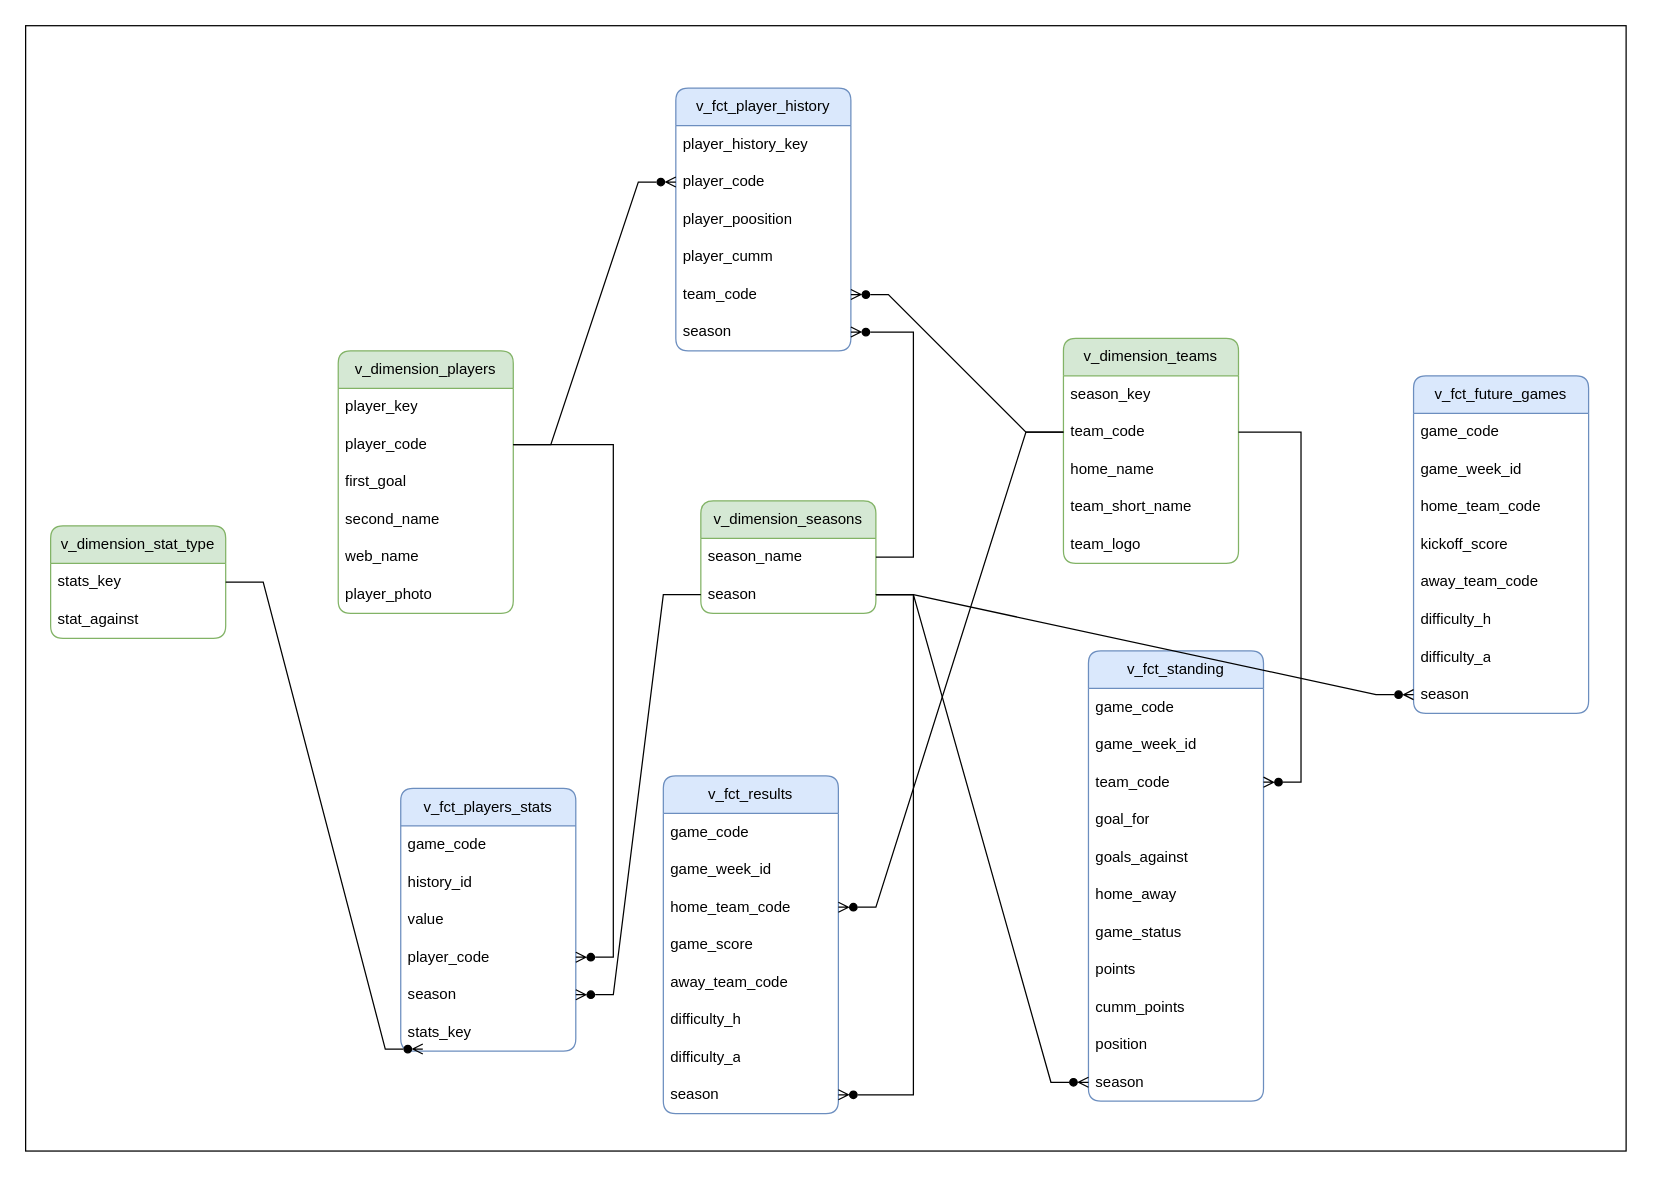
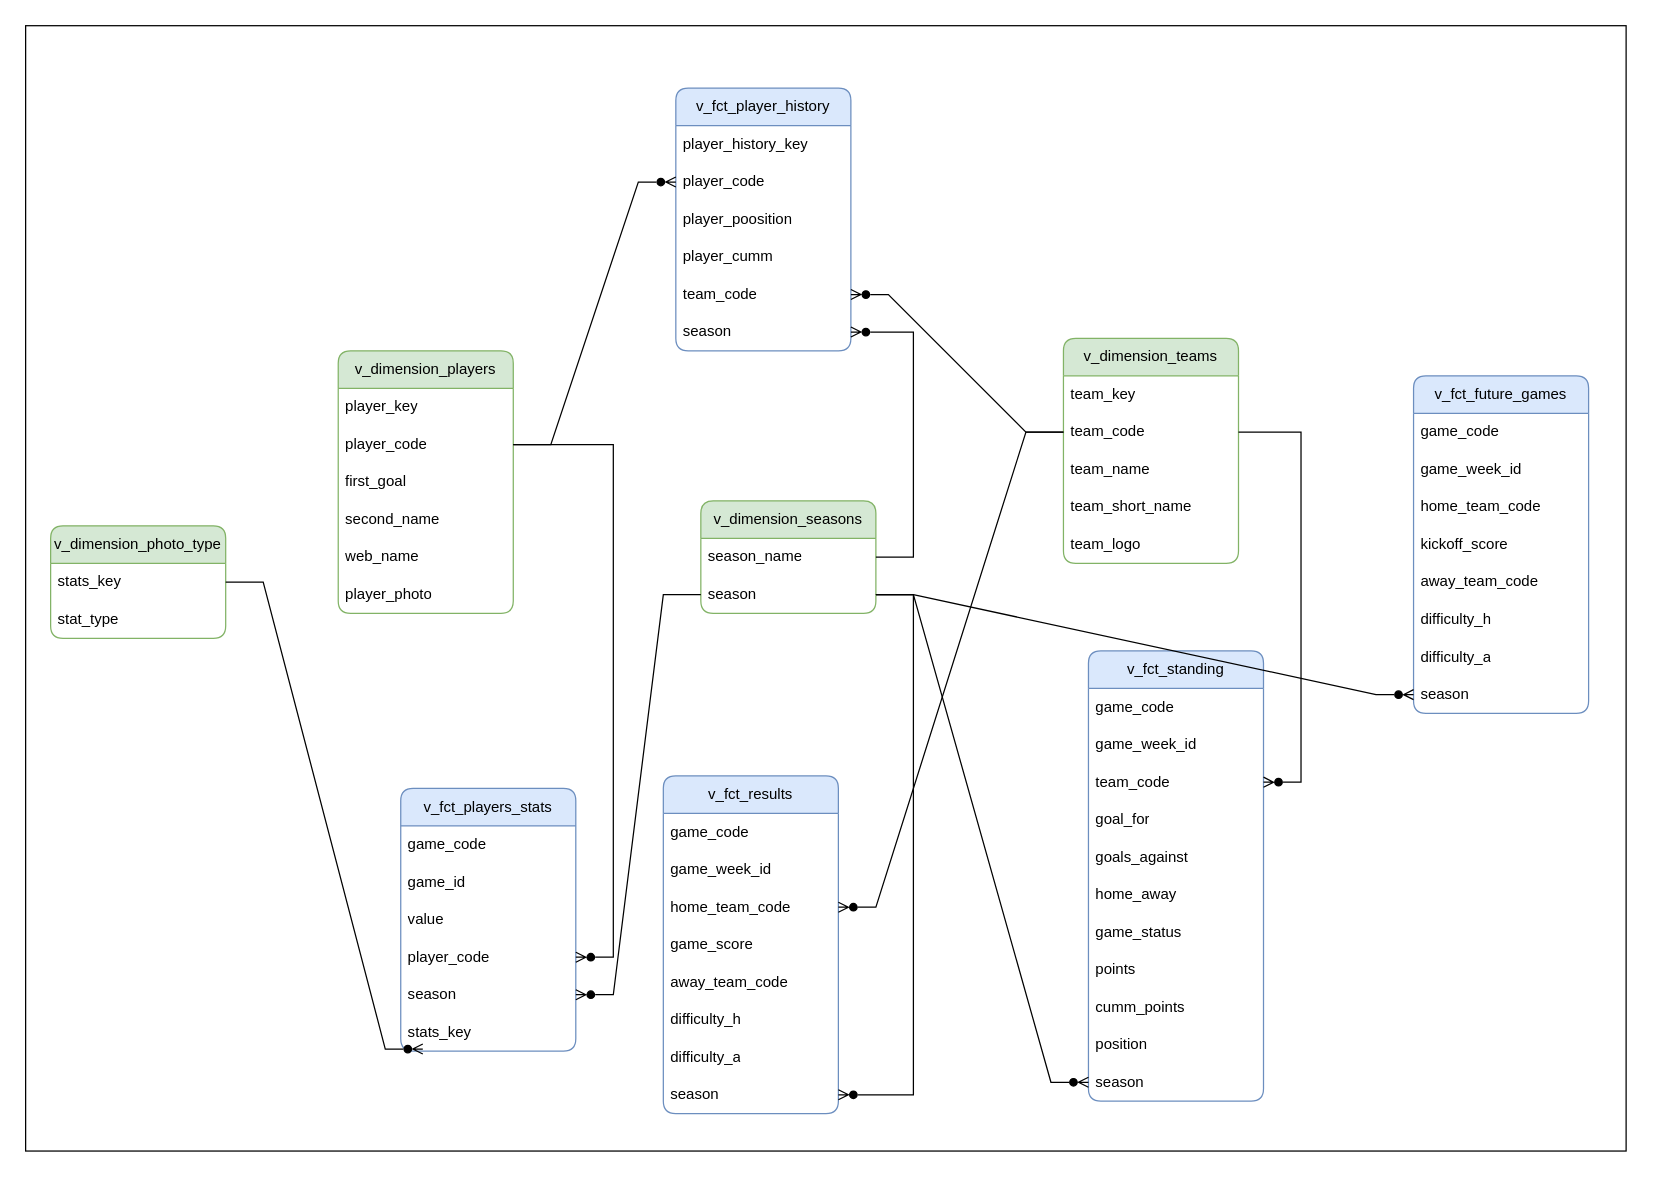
(1113, 394) -> (1104, 394)
(1108, 469) -> (1108, 469)
(138, 544) -> (138, 544)
(107, 619) -> (96, 619)
(446, 882) -> (436, 882)
